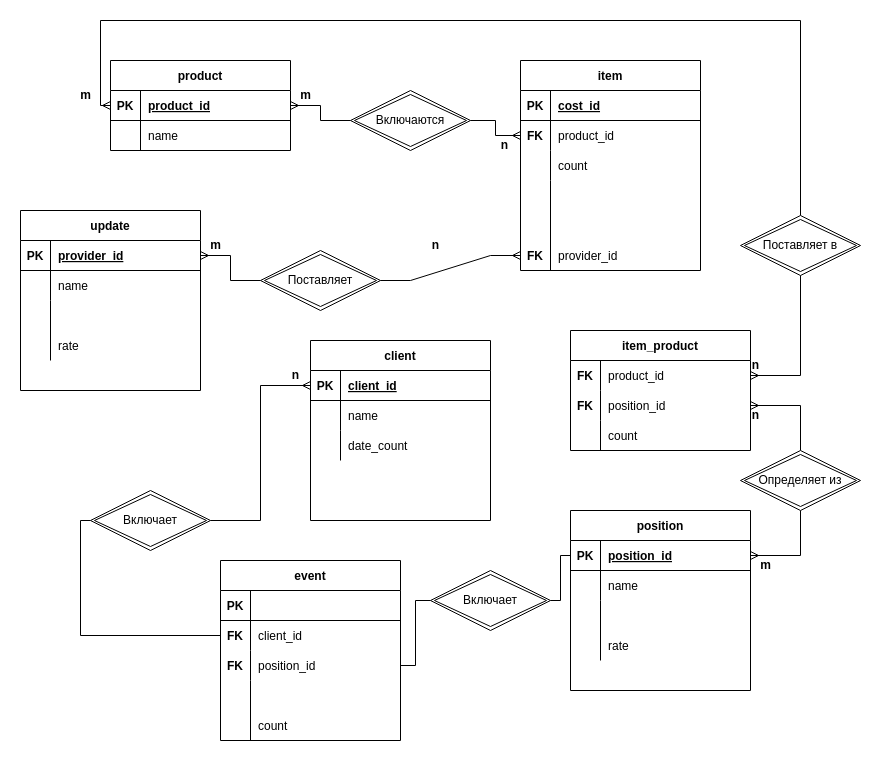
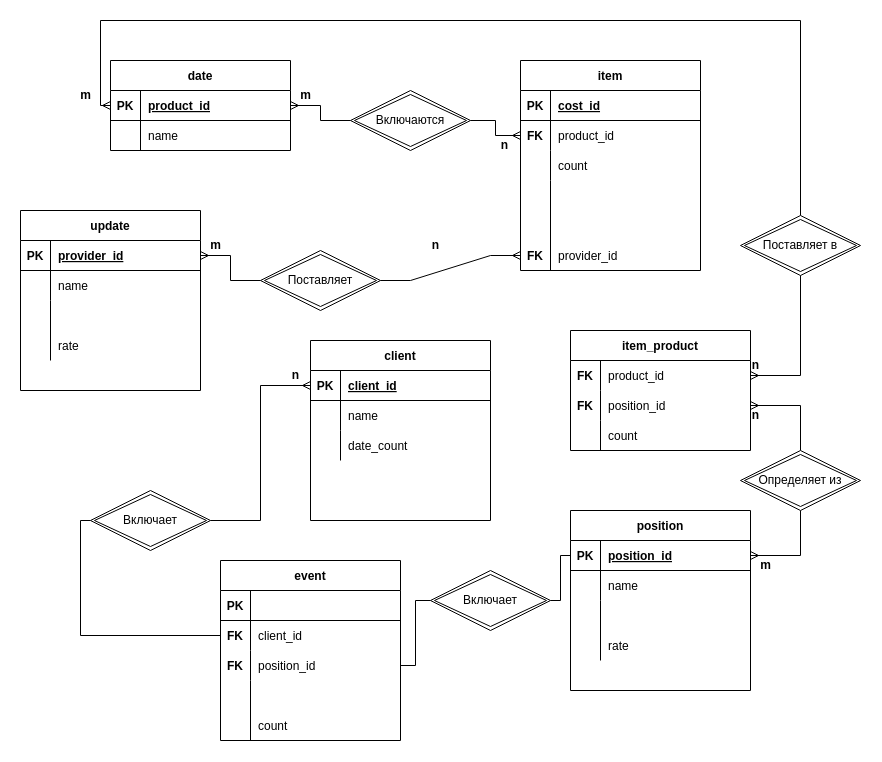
(200, 76) -> (200, 76)
